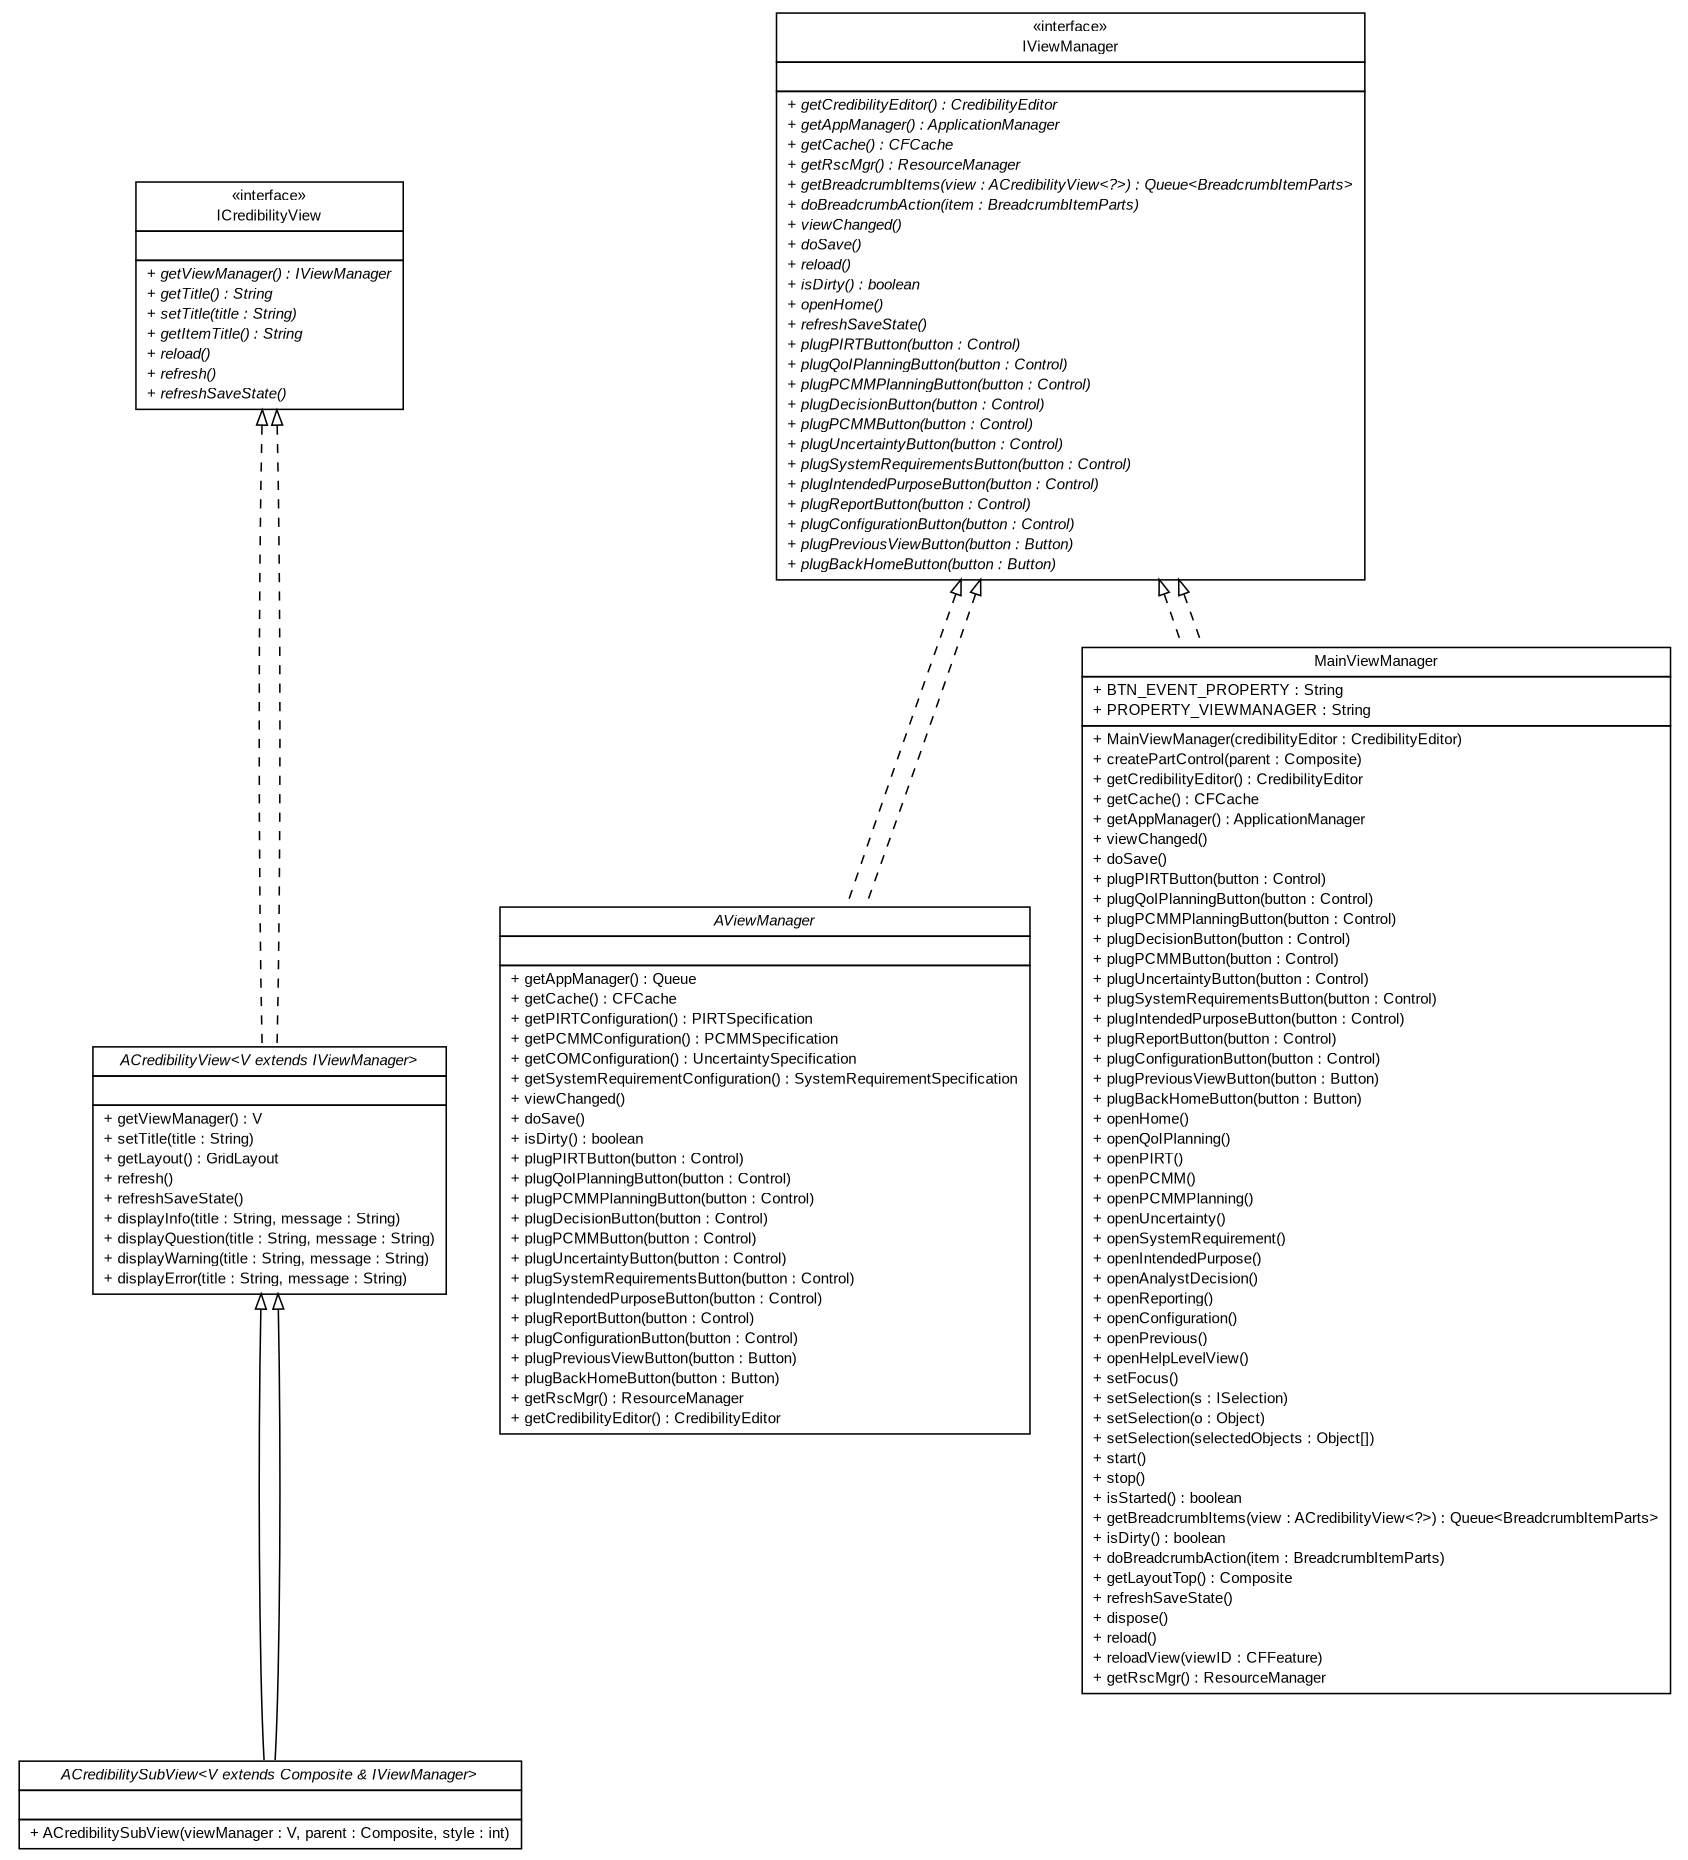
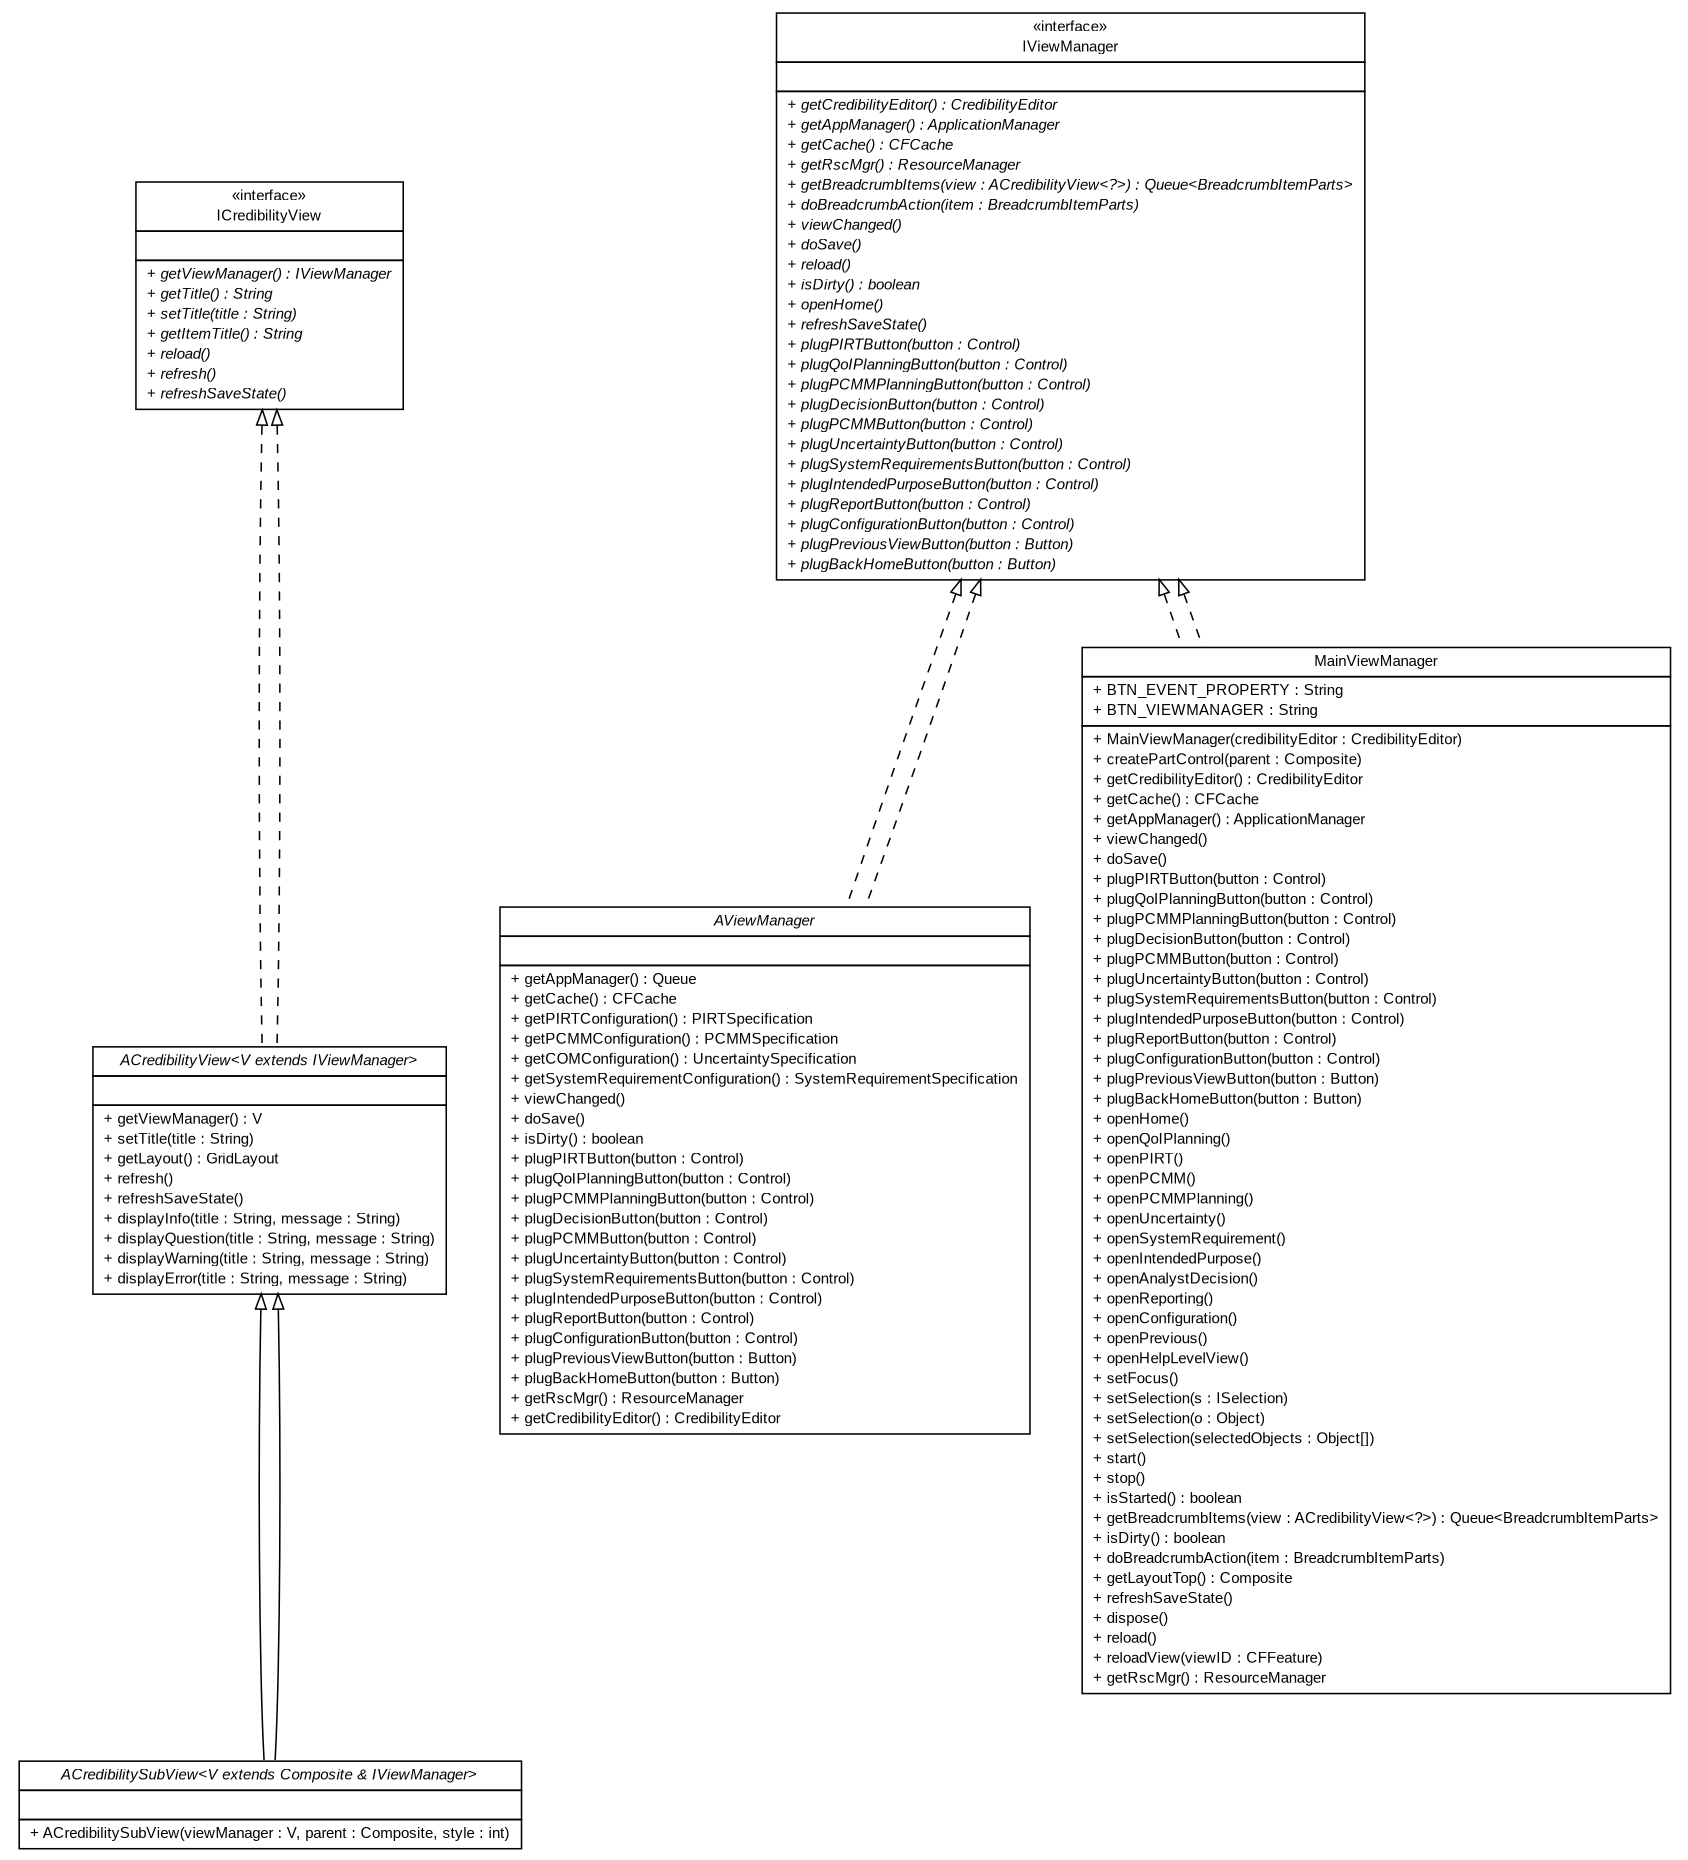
(1232, 710) -> (1206, 710)
